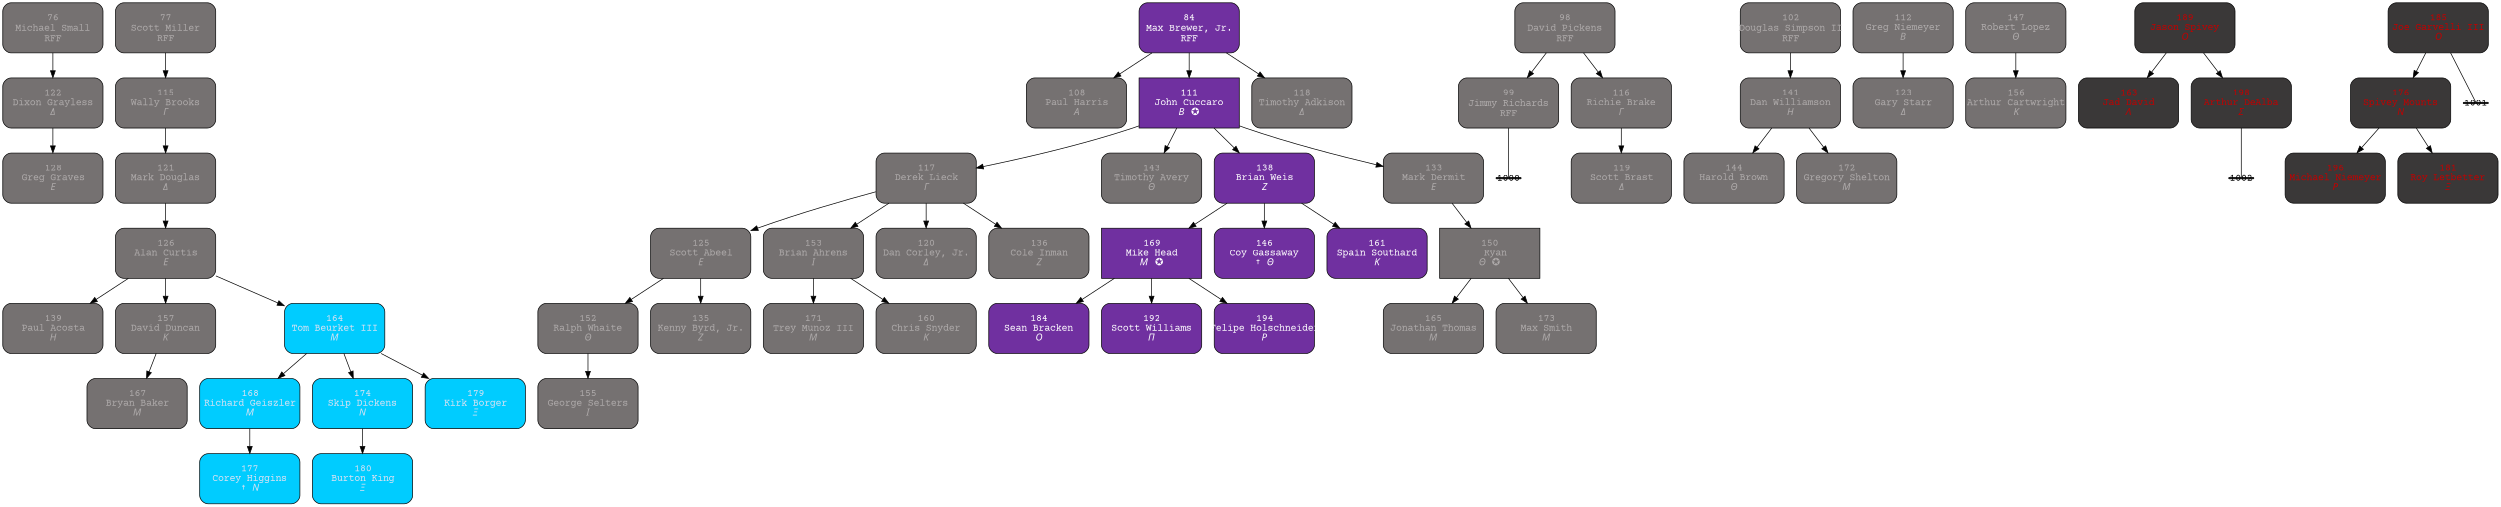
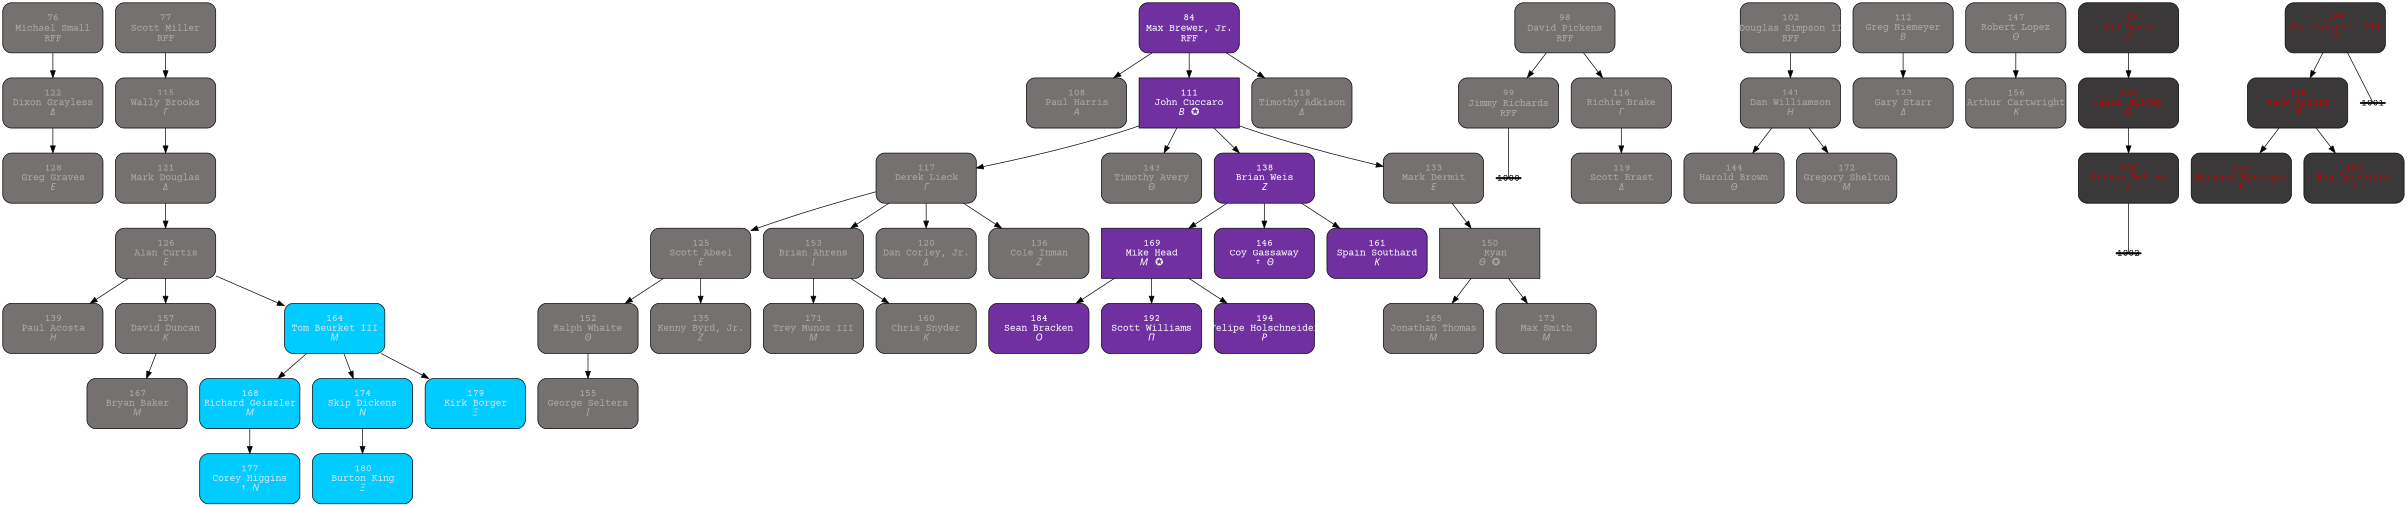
(2159, 63) -> (2129, 62)
(2401, 102) -> (2298, 102)
